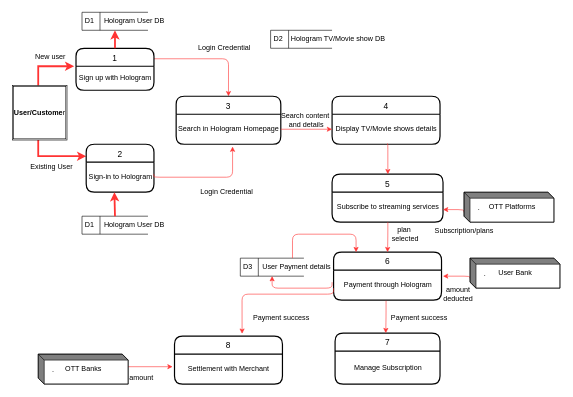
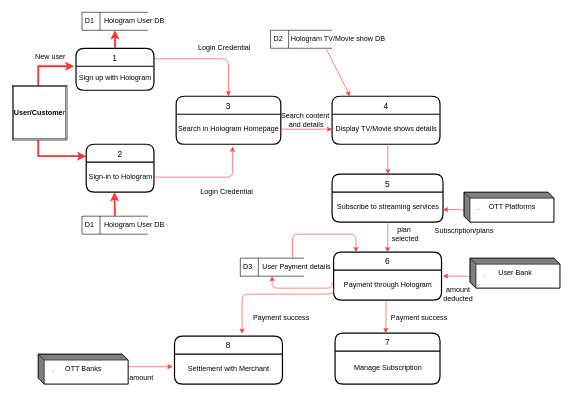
none -> (337, 71)
(51, 167) -> none
